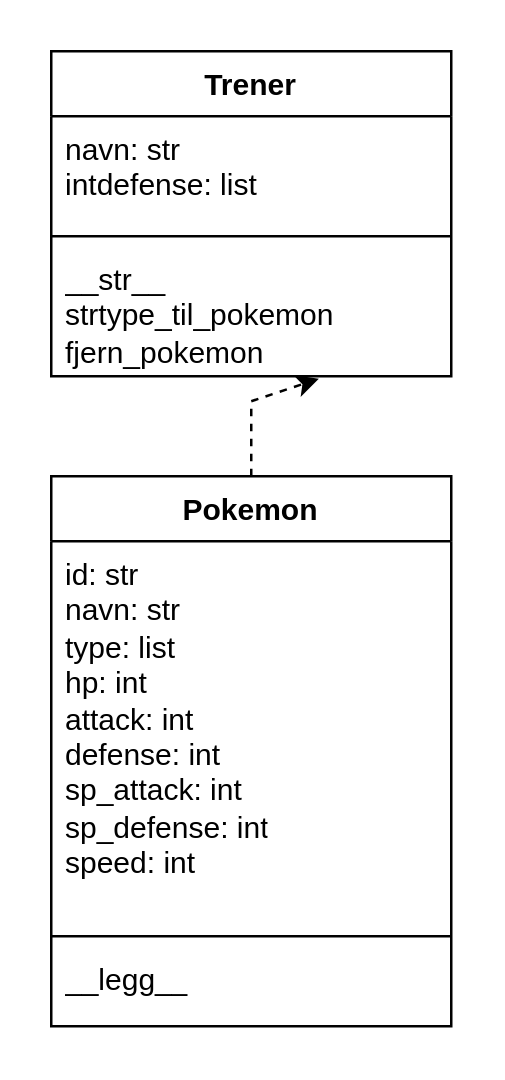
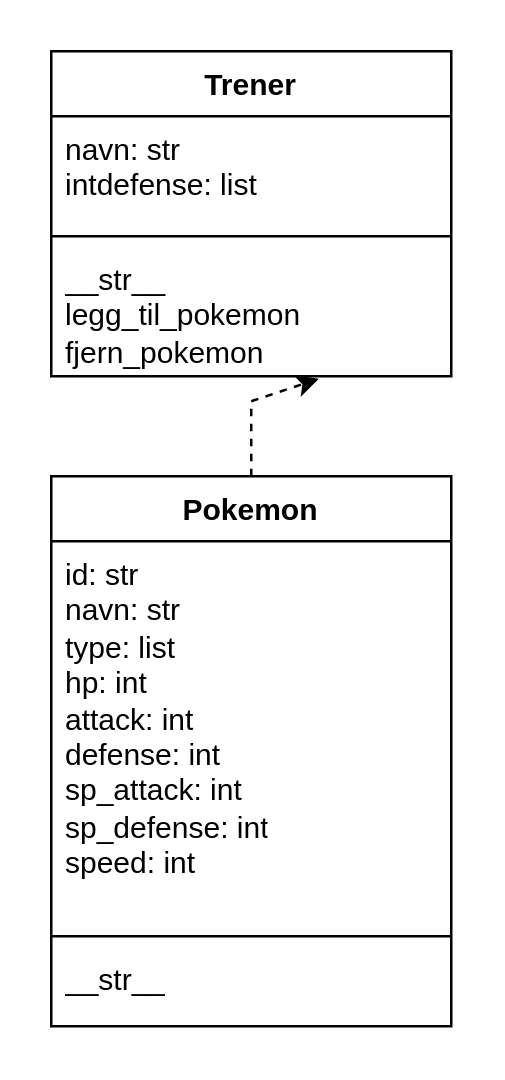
(218, 318) -> (189, 318)
(130, 982) -> (125, 982)
